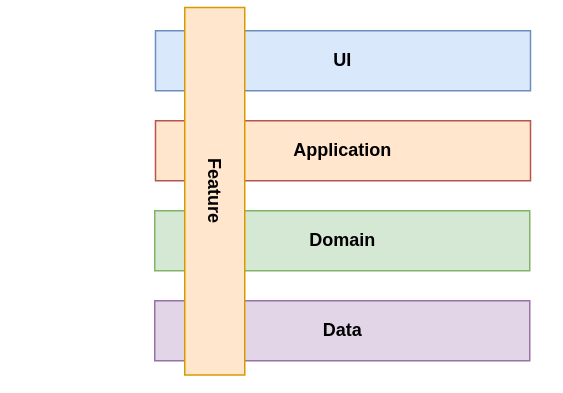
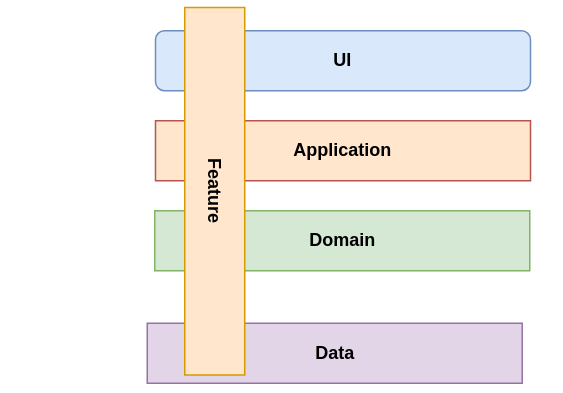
(343, 61) -> (343, 61)
(342, 331) -> (335, 353)
